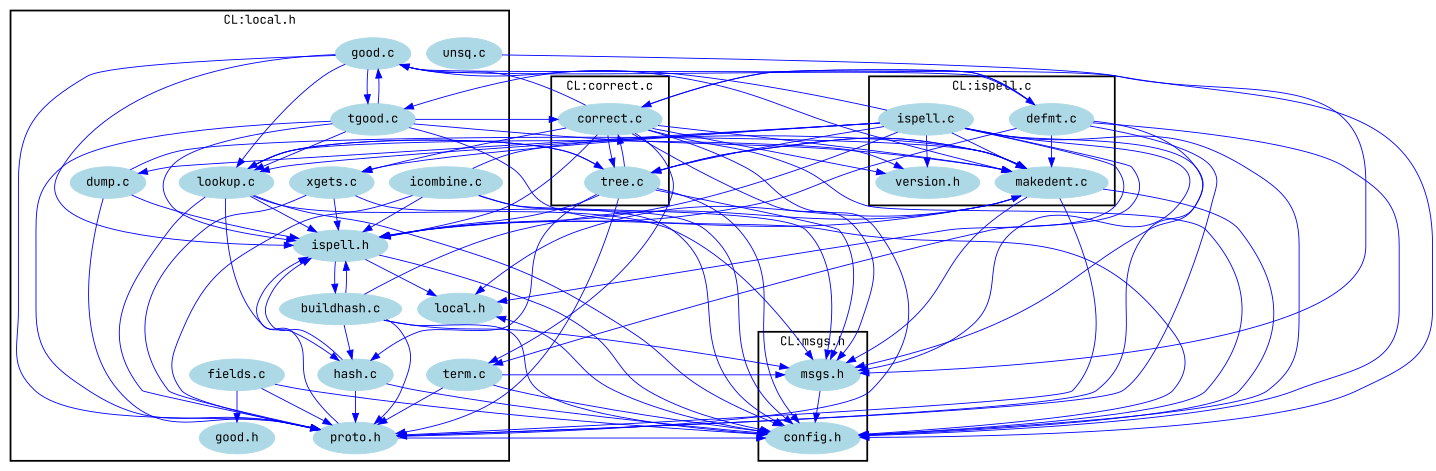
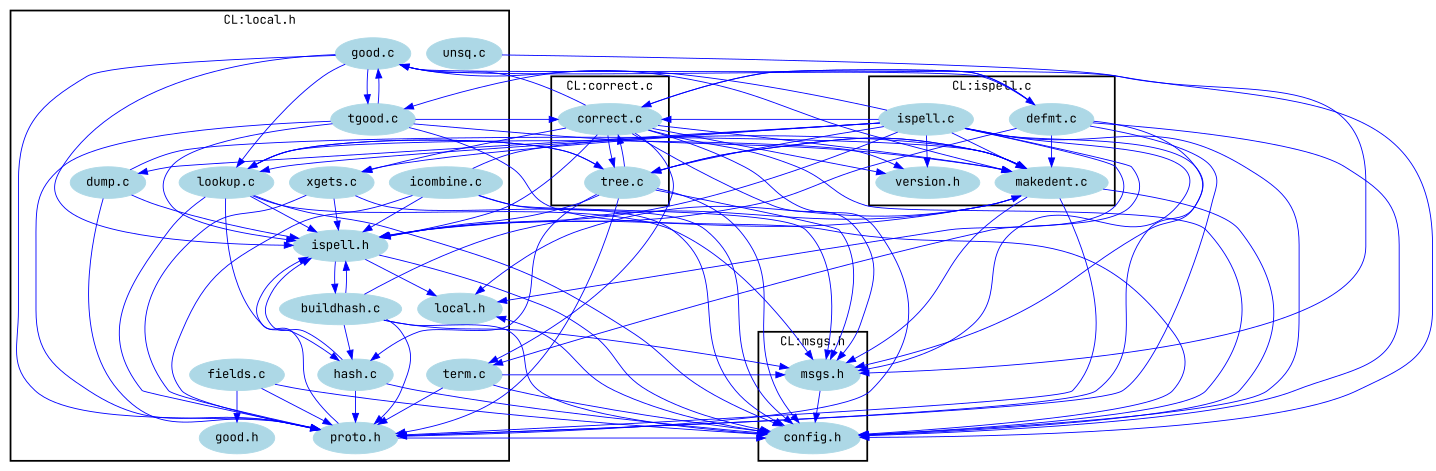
none -> (775, 119)
(304, 149) -> none
